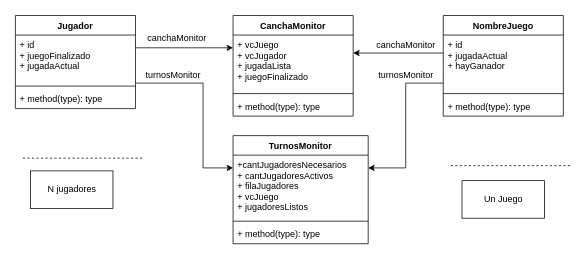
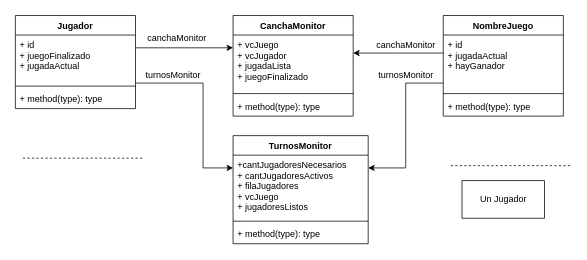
(72, 189) -> none
(503, 199) -> (503, 199)
